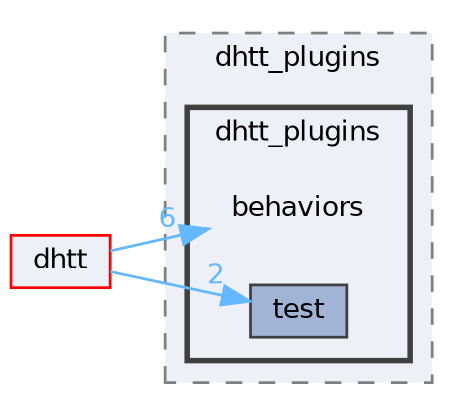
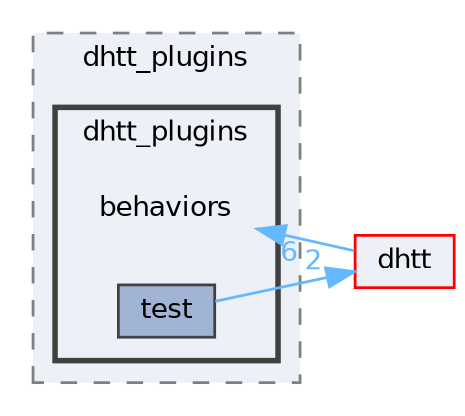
(147, 279) -> (260, 292)
